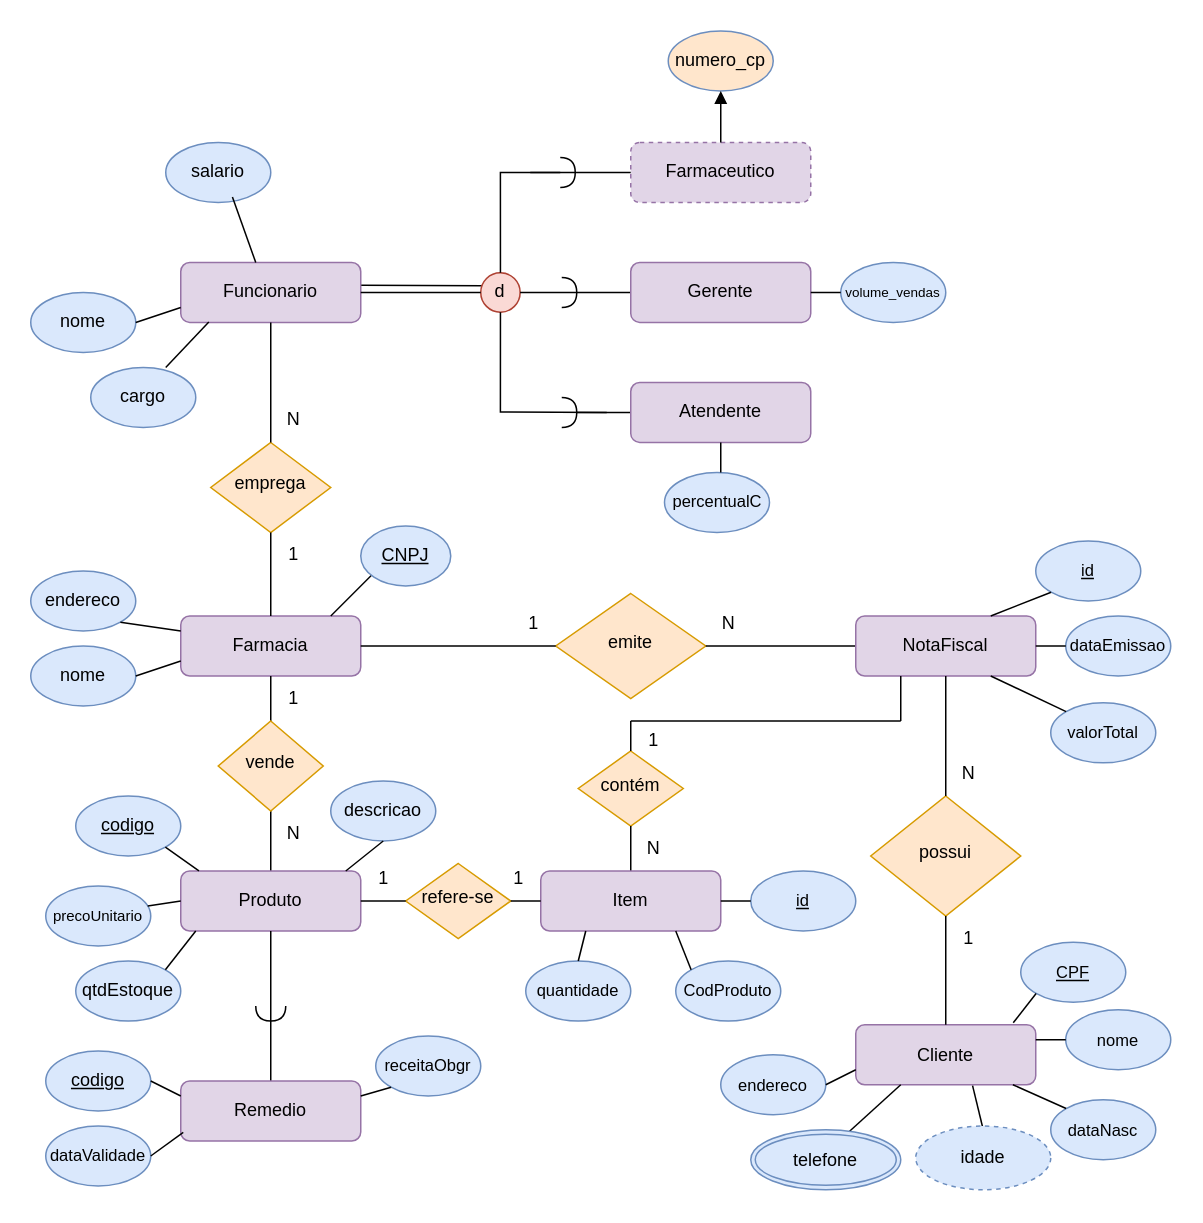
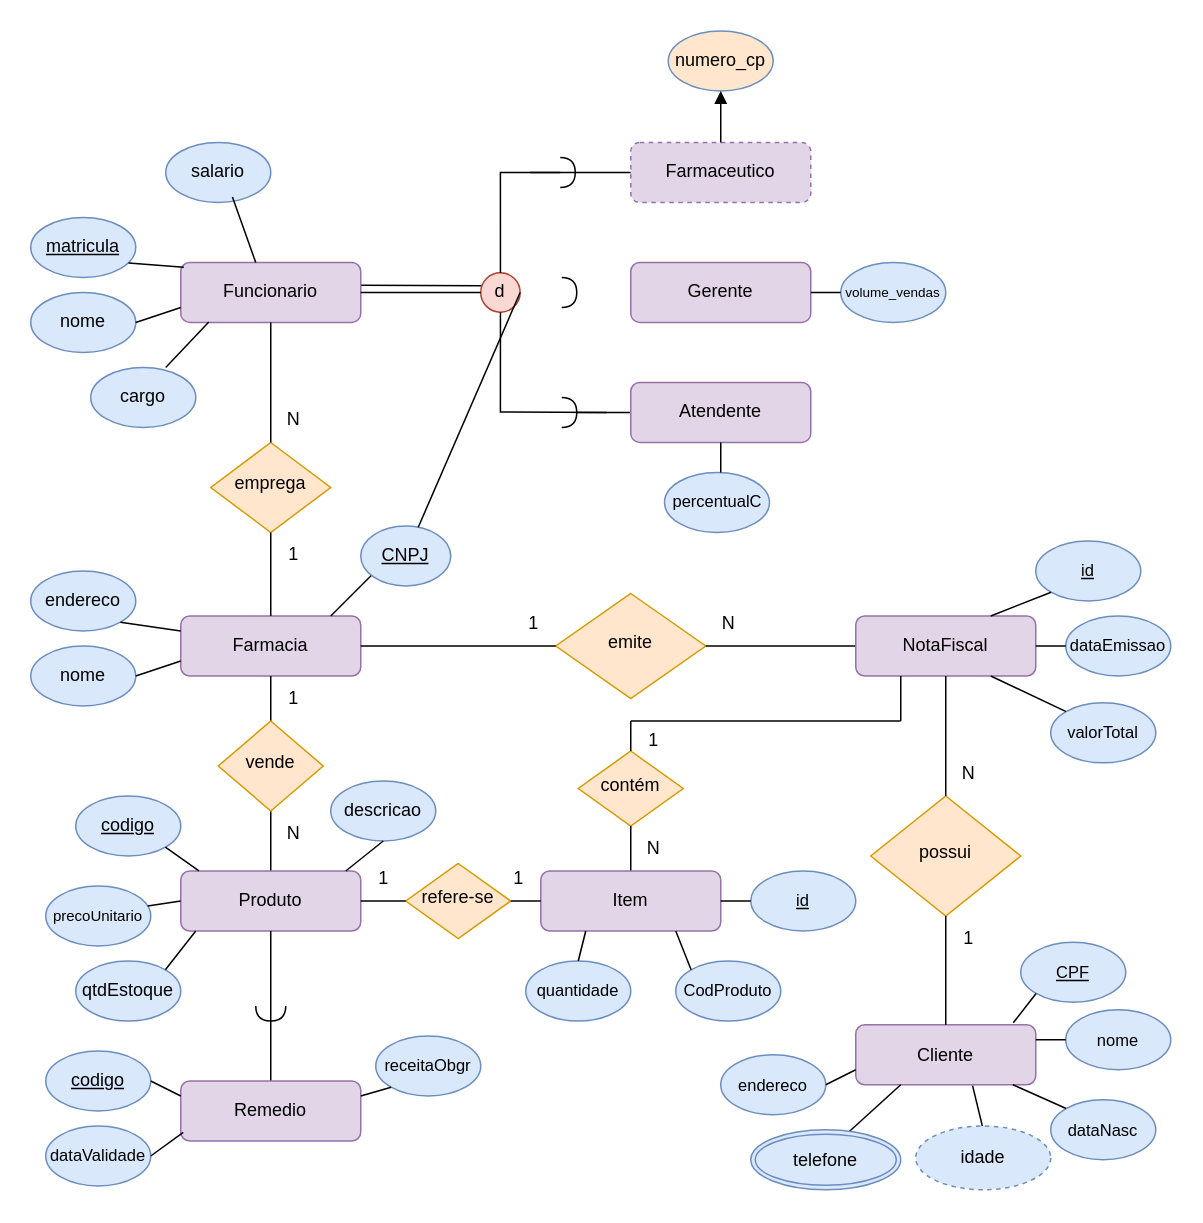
none -> (83, 247)
none -> (156, 265)
(574, 292) -> (458, 436)
